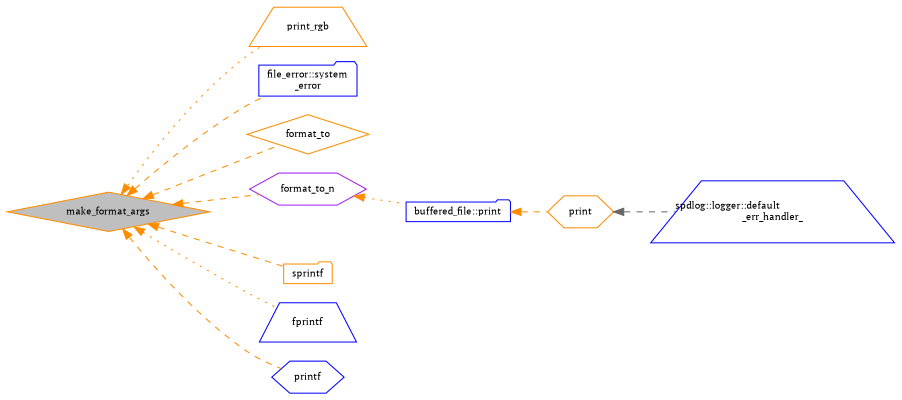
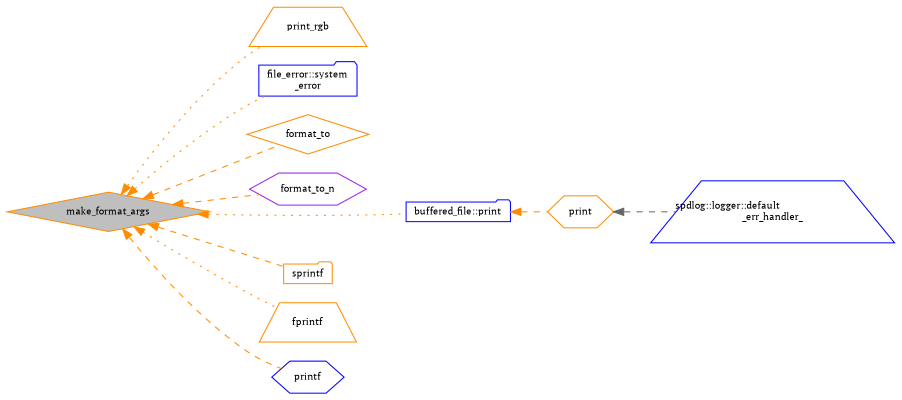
(197, 138) -> (197, 138)
(385, 201) -> (307, 215)
(308, 322) -> (308, 322)
